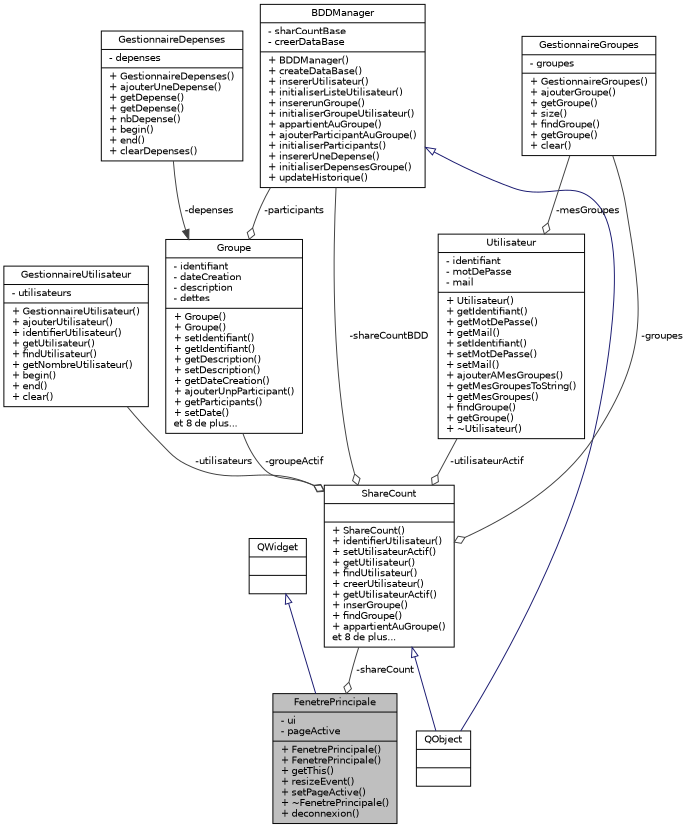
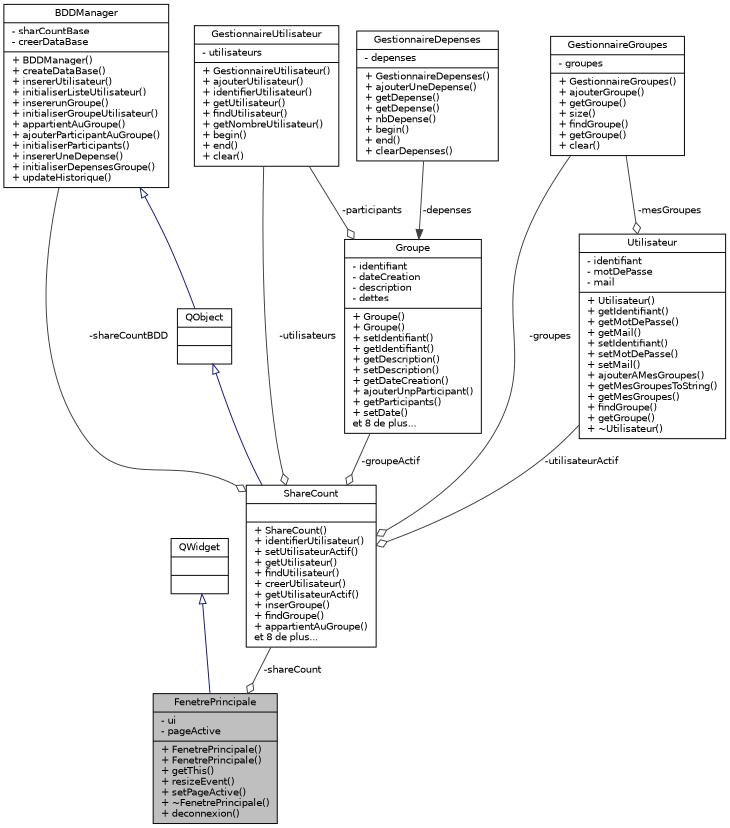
(261, 207) -> (329, 198)
(425, 694) -> (237, 430)
